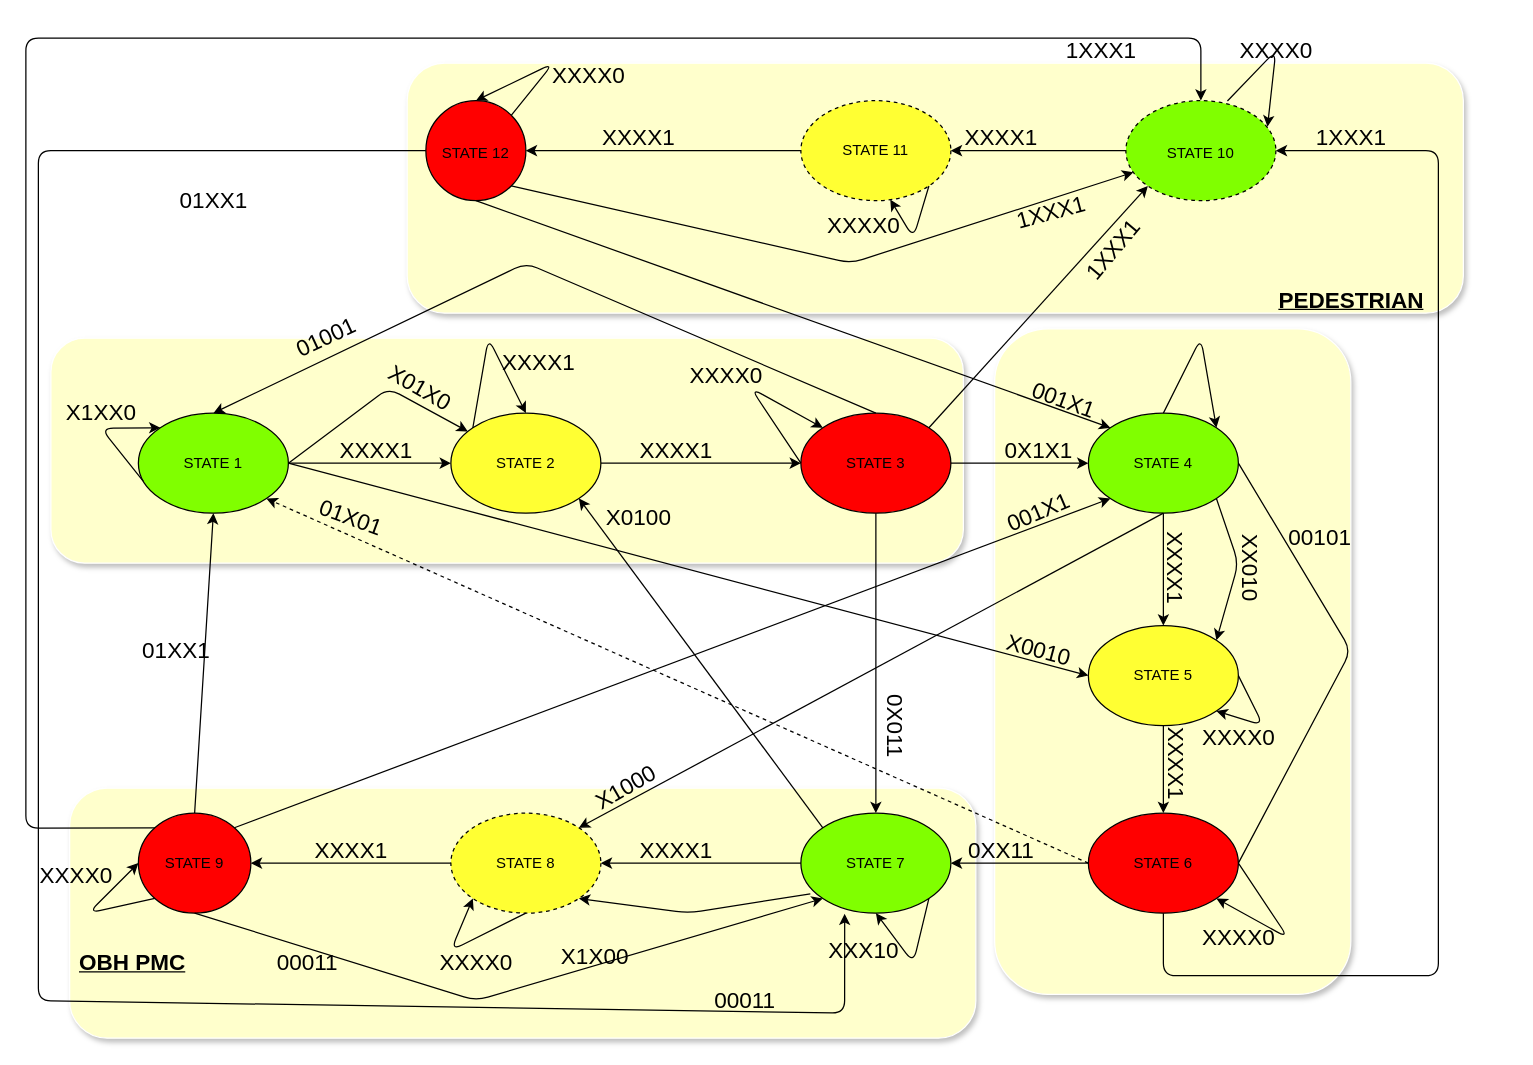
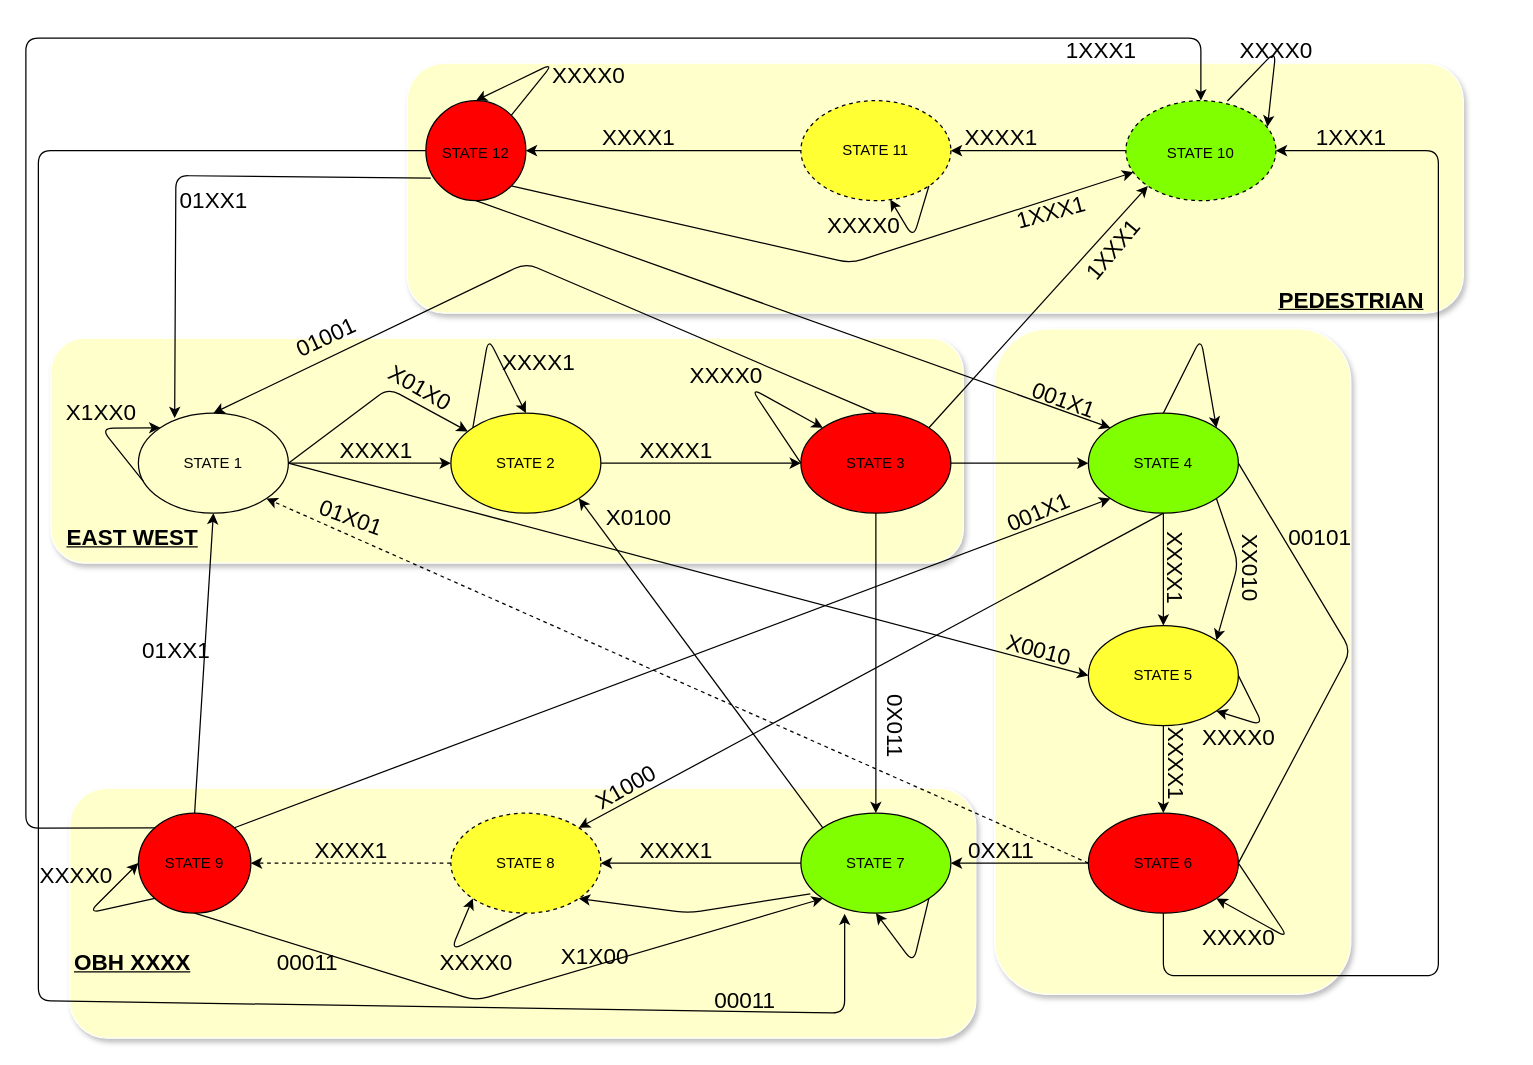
none -> (191, 176)
(1038, 451) -> none
(213, 463) -> (213, 463)
none -> (132, 538)
(355, 863) -> (355, 863)
(863, 951) -> none
(133, 963) -> (133, 963)
